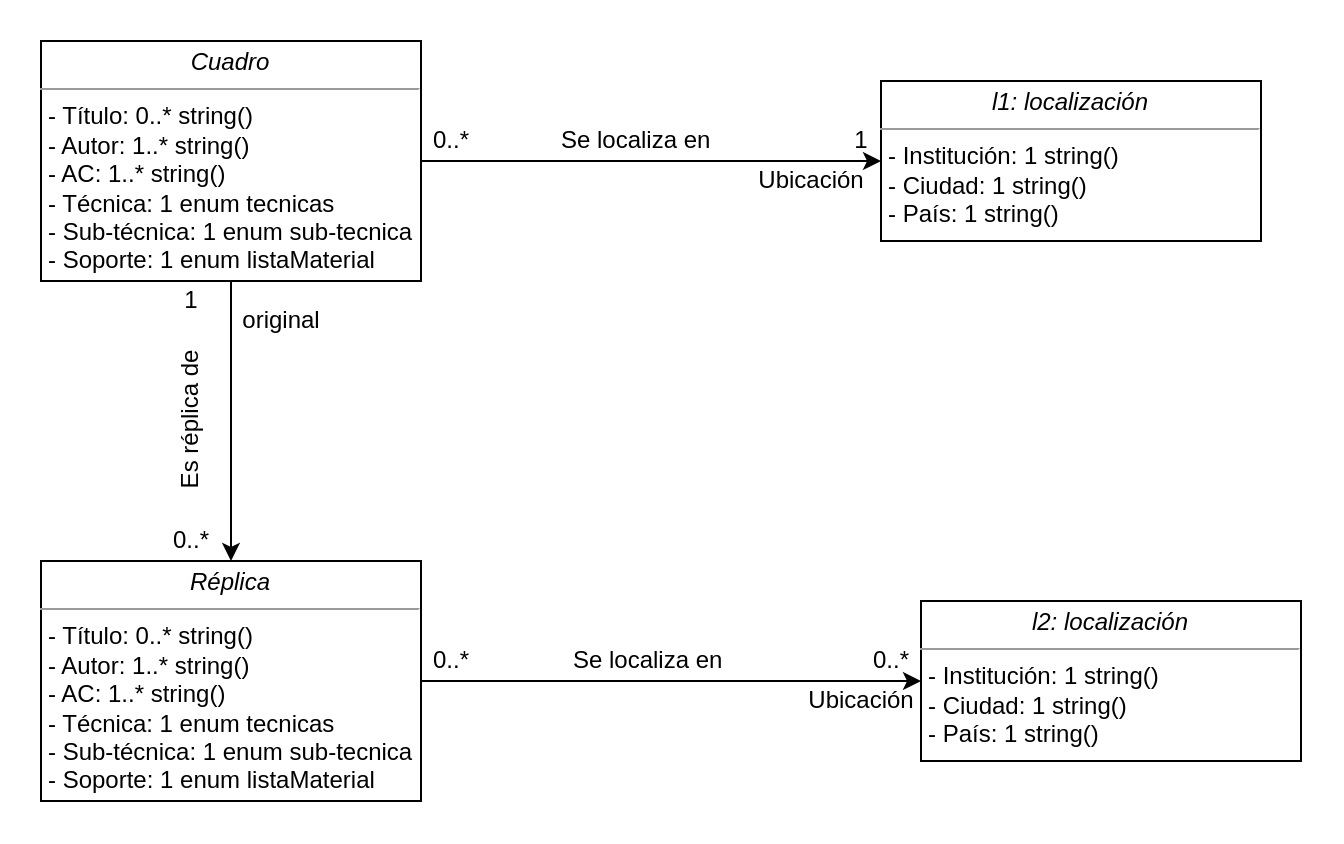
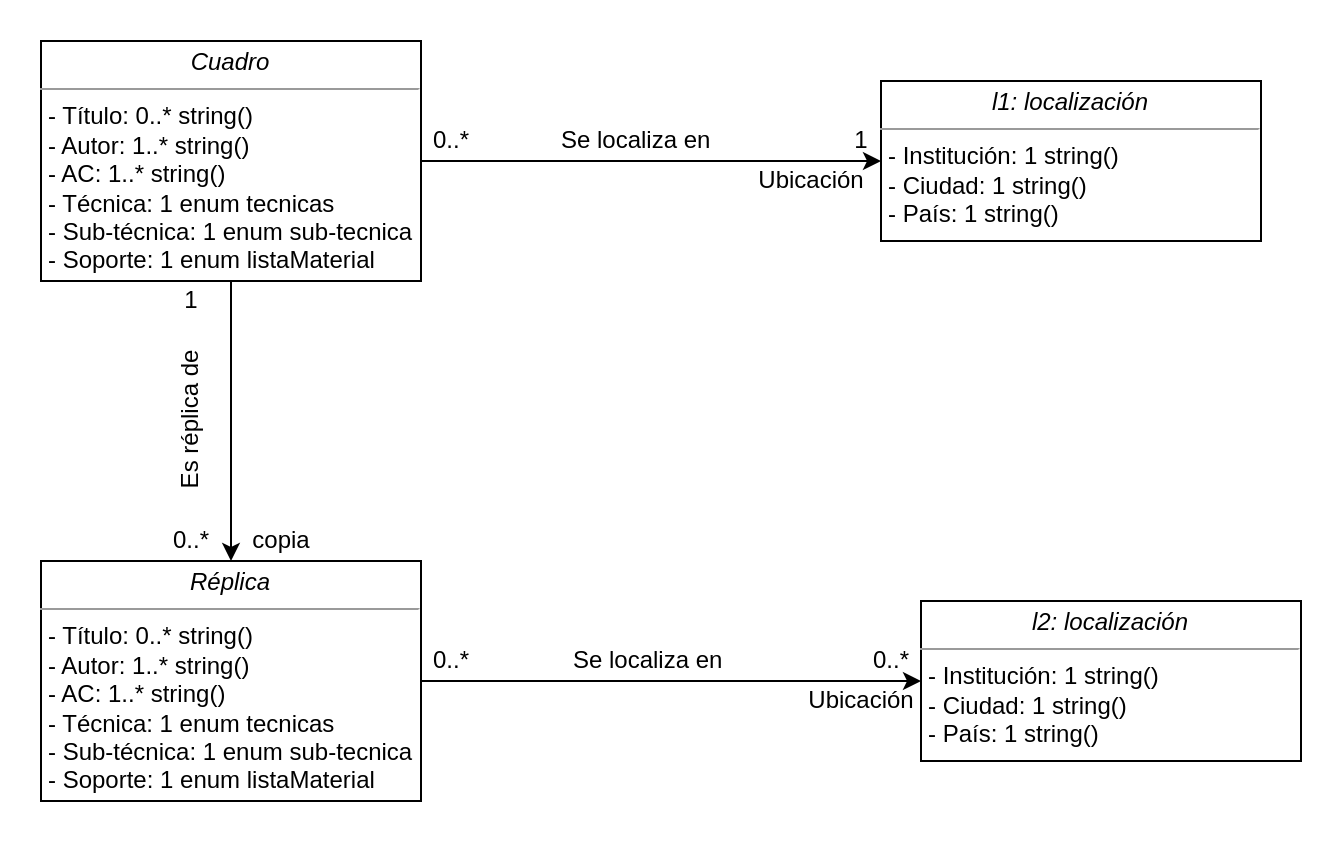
(281, 321) -> none
none -> (281, 541)
